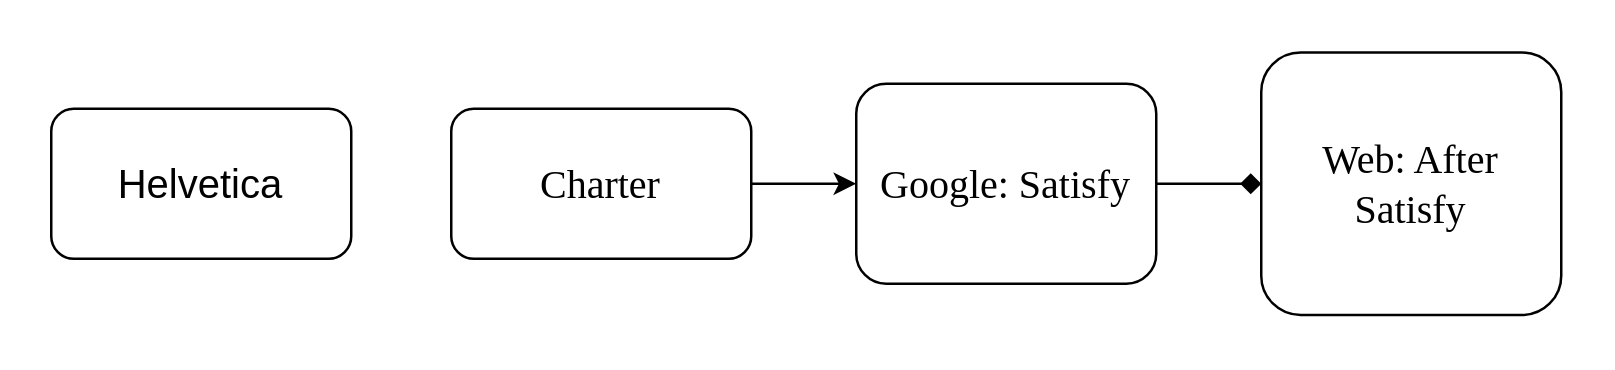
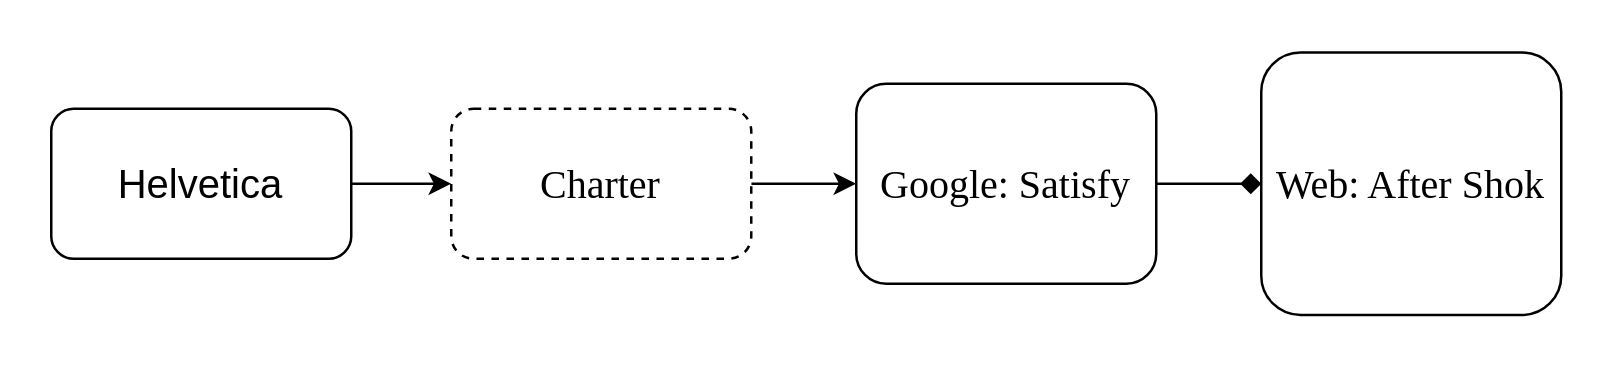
none -> (393, 184)
(601, 184) -> (601, 184)
(1411, 184) -> (1411, 184)
